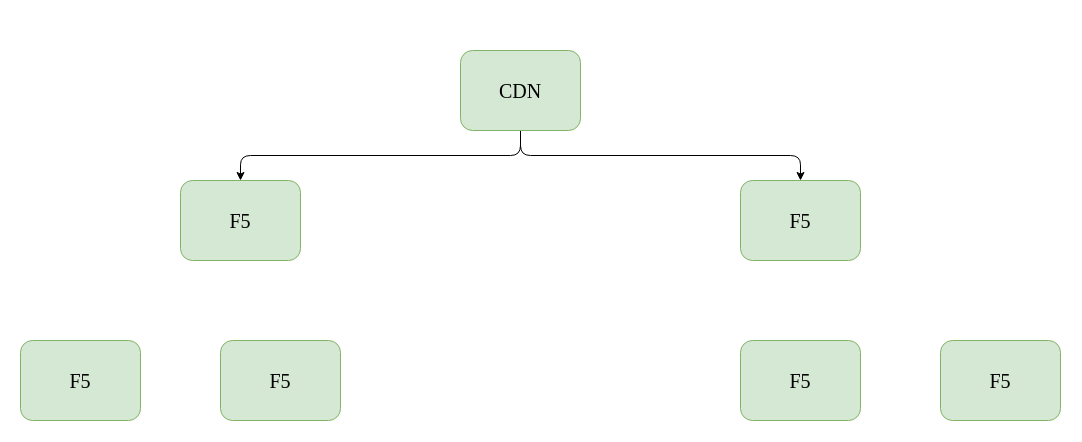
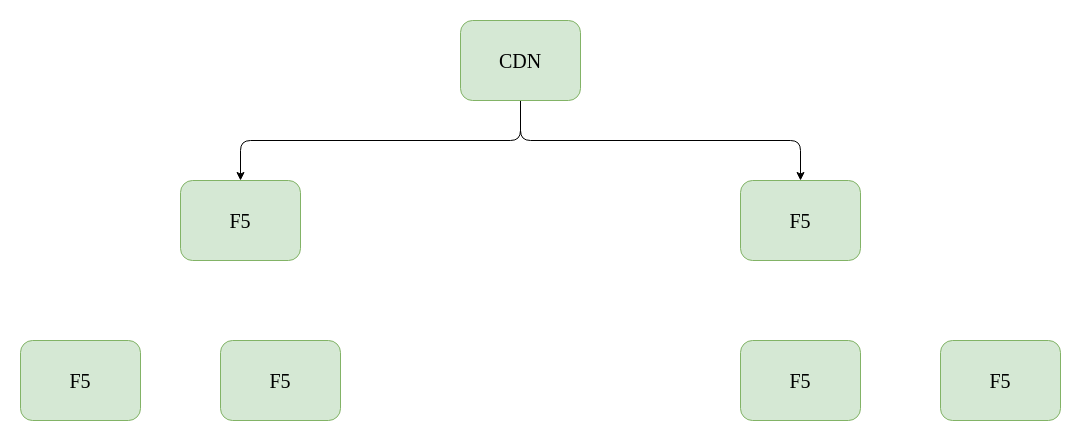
(521, 91) -> (521, 61)
